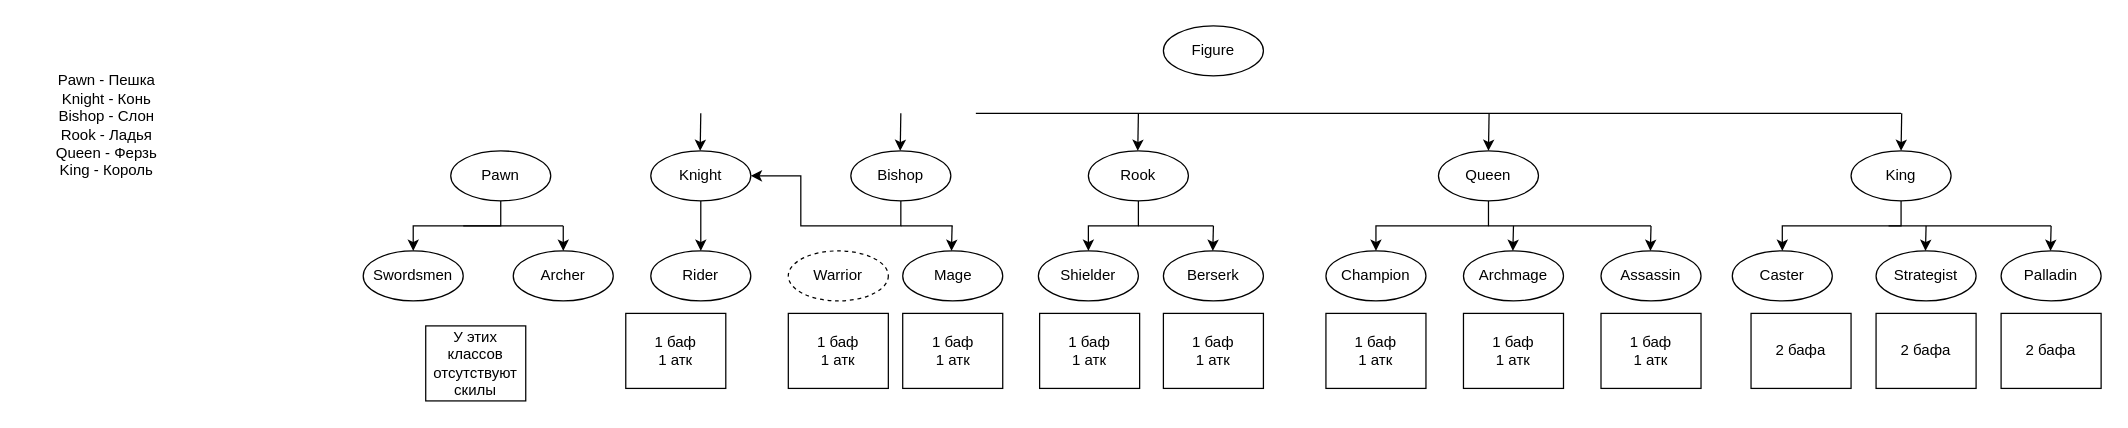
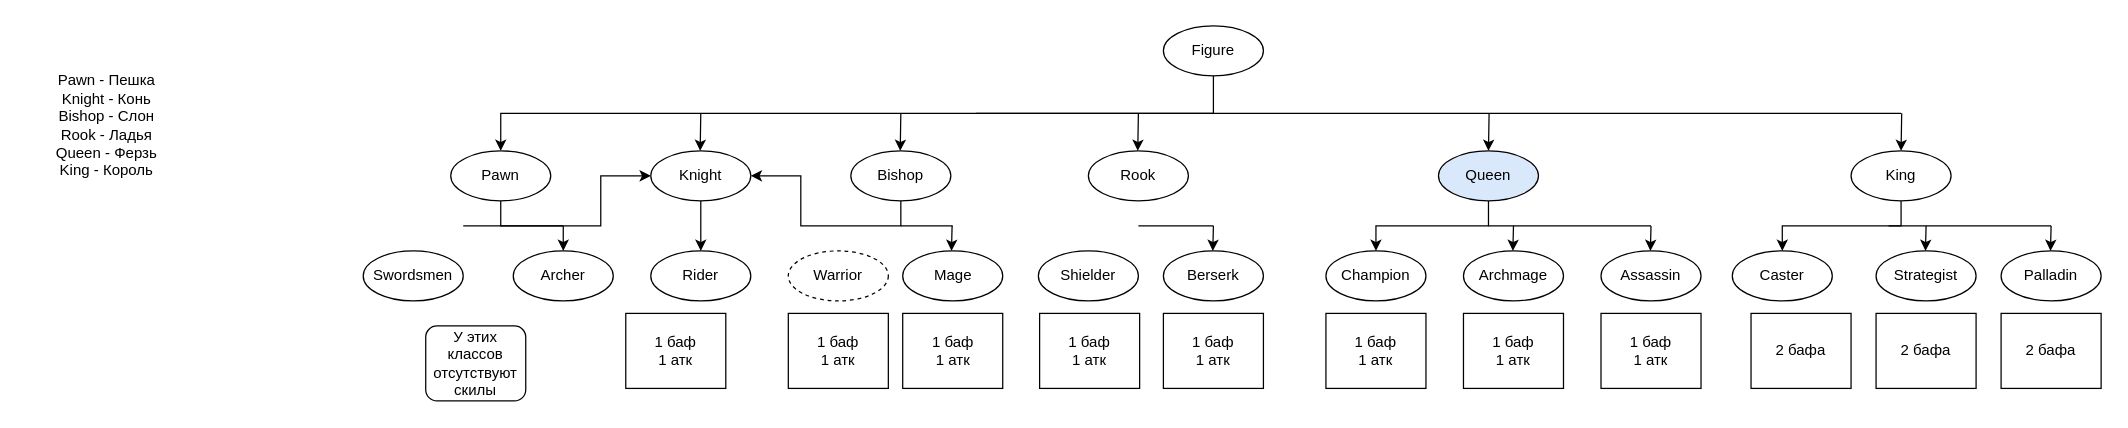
none -> (723, 113)
(1488, 176) -> (1488, 176)
(429, 226) -> (601, 198)
(1117, 226) -> none
(476, 363) -> (476, 363)
